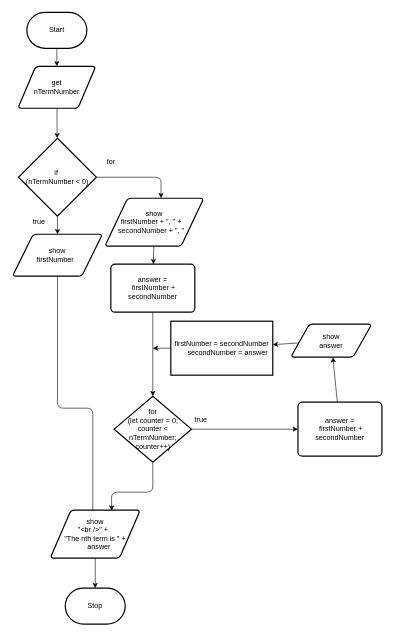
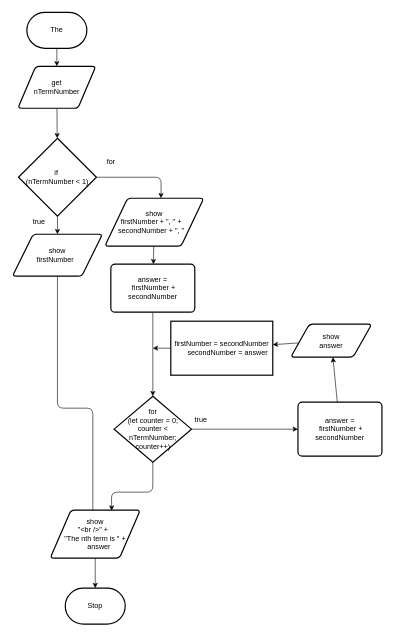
(57, 30) -> (57, 30)
(57, 177) -> (57, 177)
